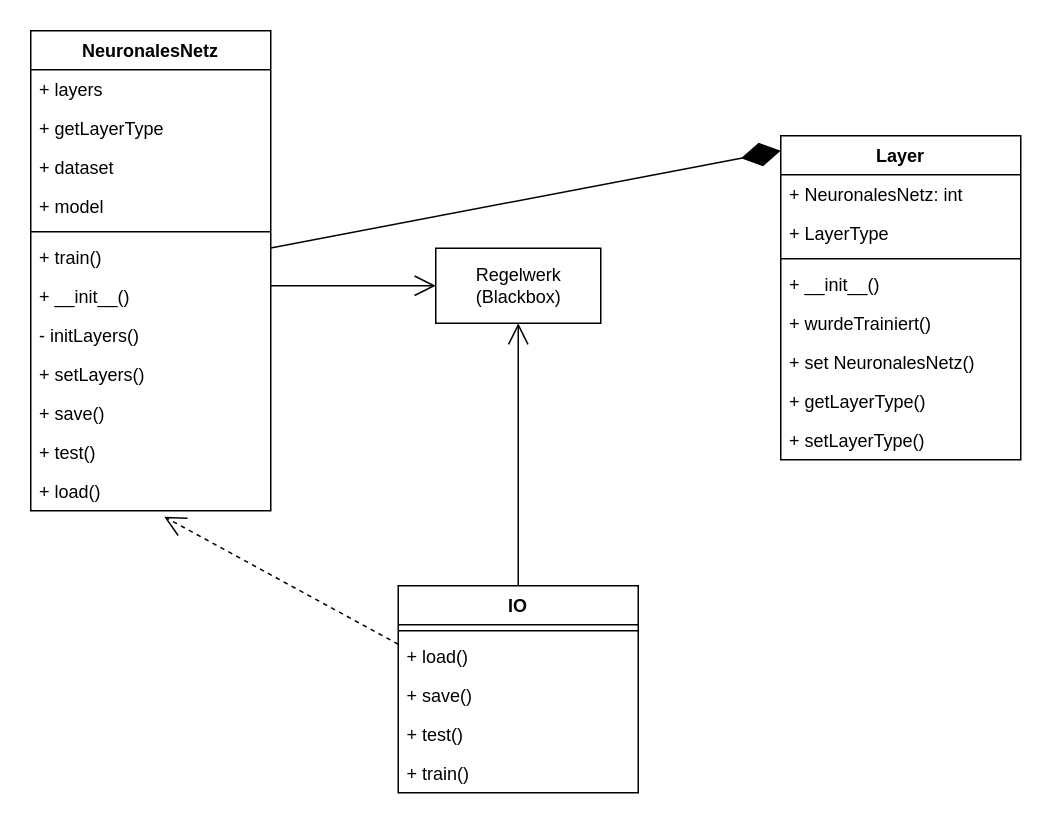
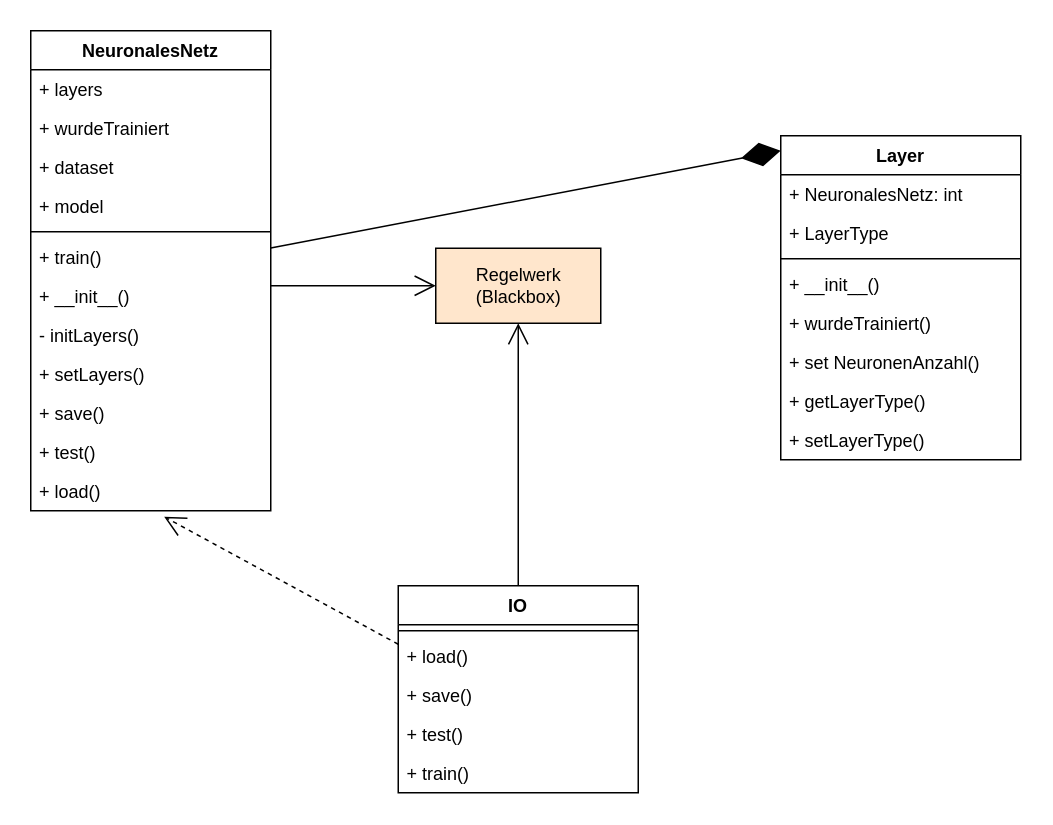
(107, 129) -> (113, 129)
(518, 286) -> (518, 286)
(893, 363) -> (893, 363)
